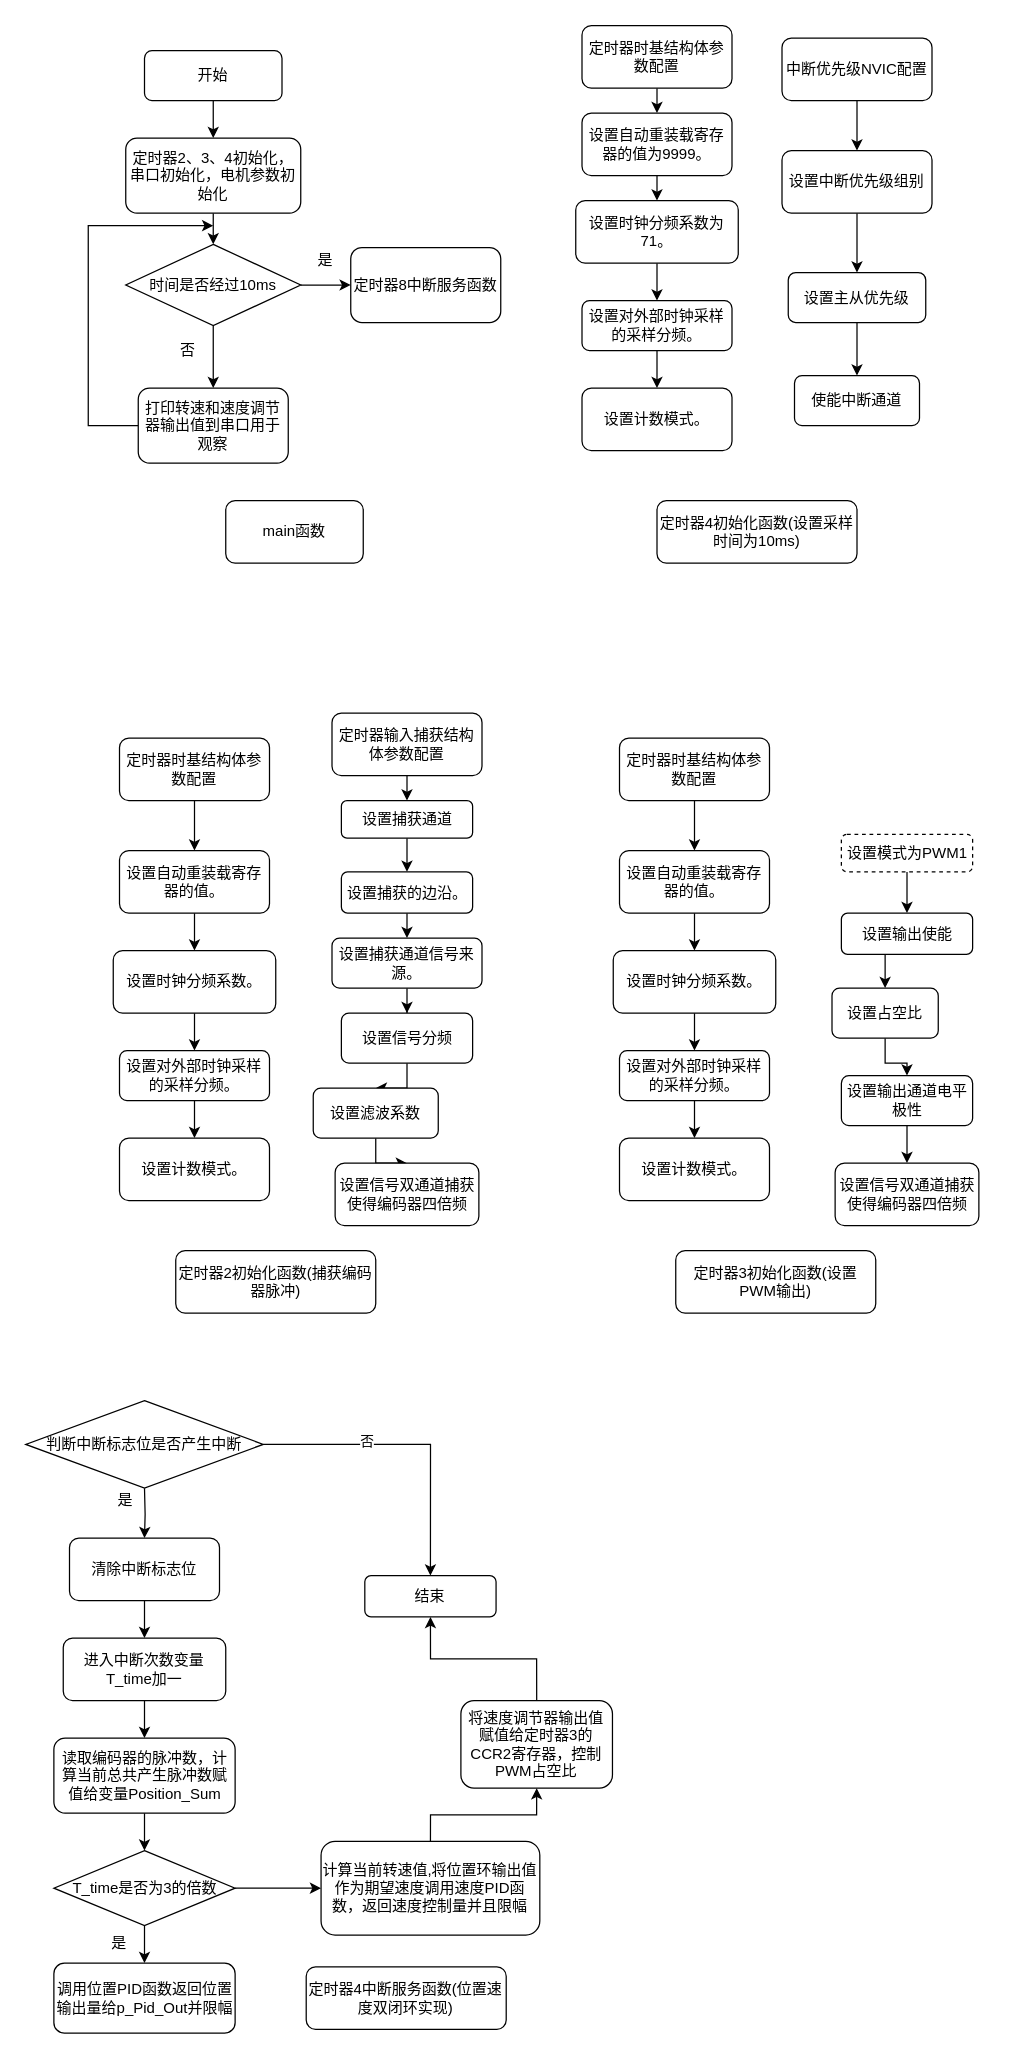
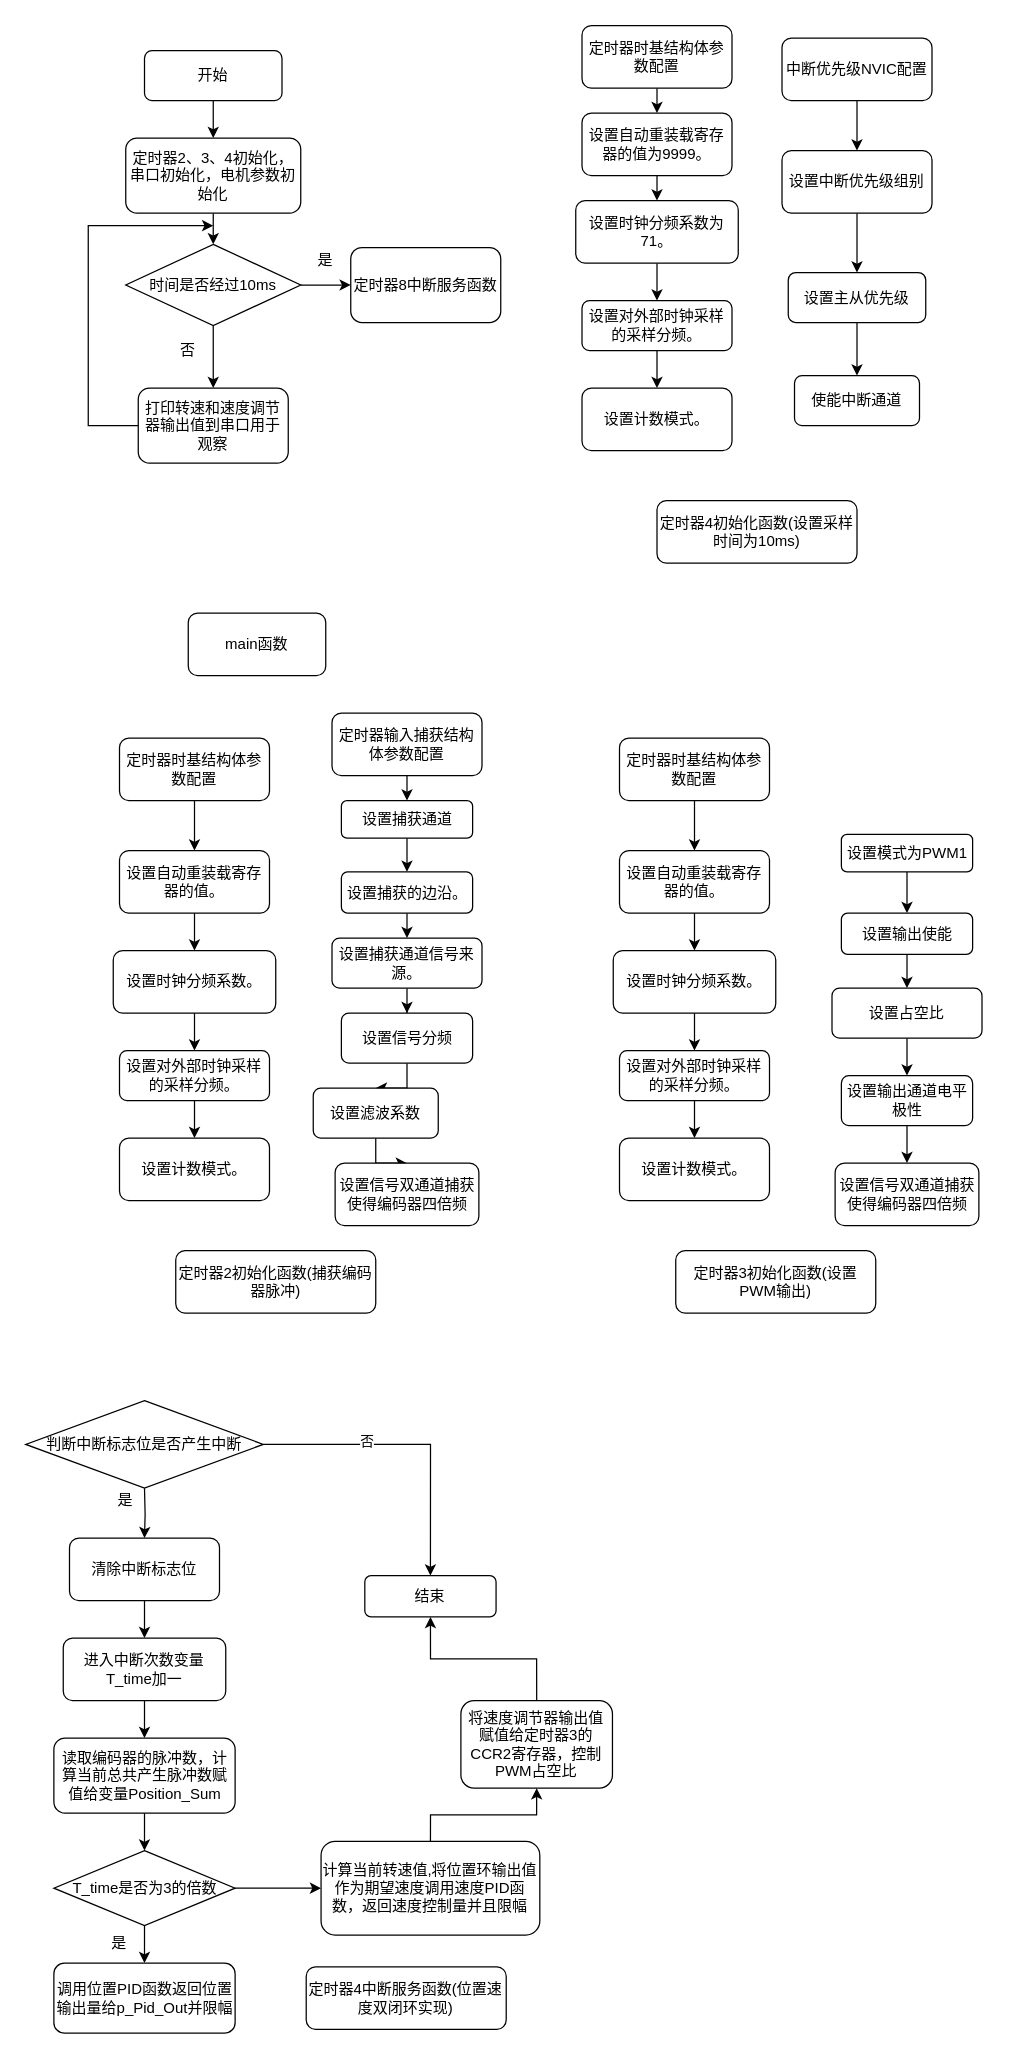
(294, 532) -> (257, 644)
(907, 853) -> (907, 853)
(885, 1013) -> (907, 1013)
